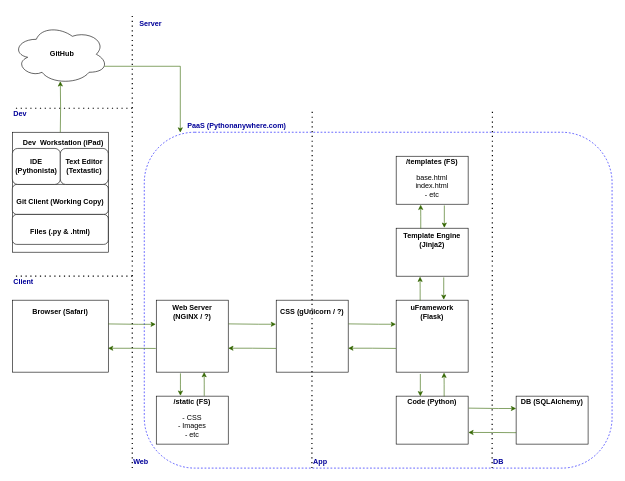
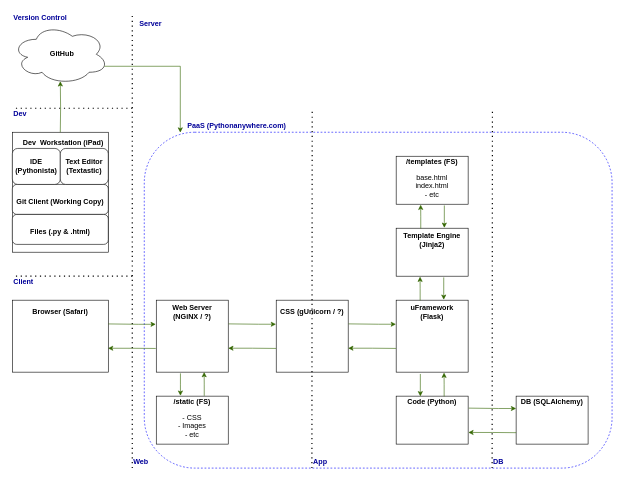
none -> (48, 18)
